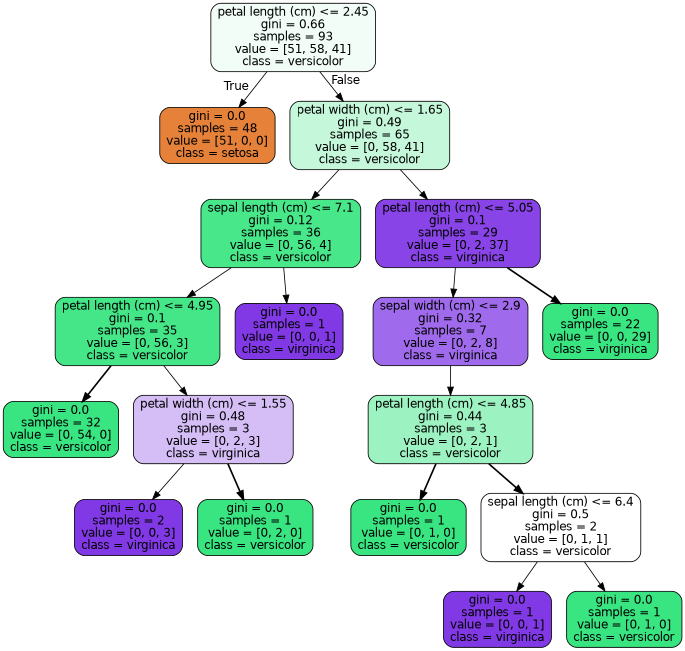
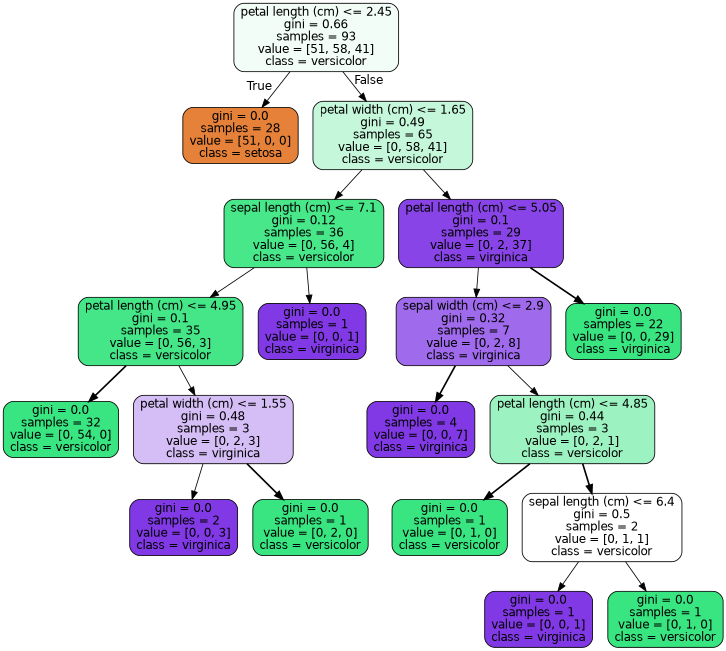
(217, 135) -> (240, 135)
none -> (421, 430)
